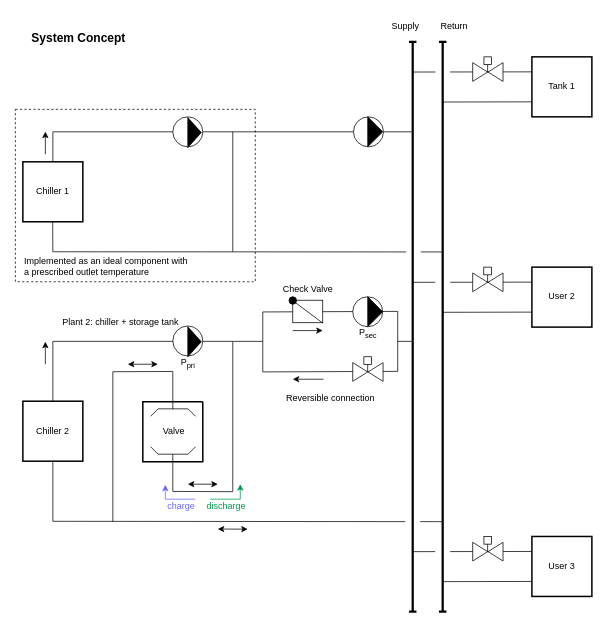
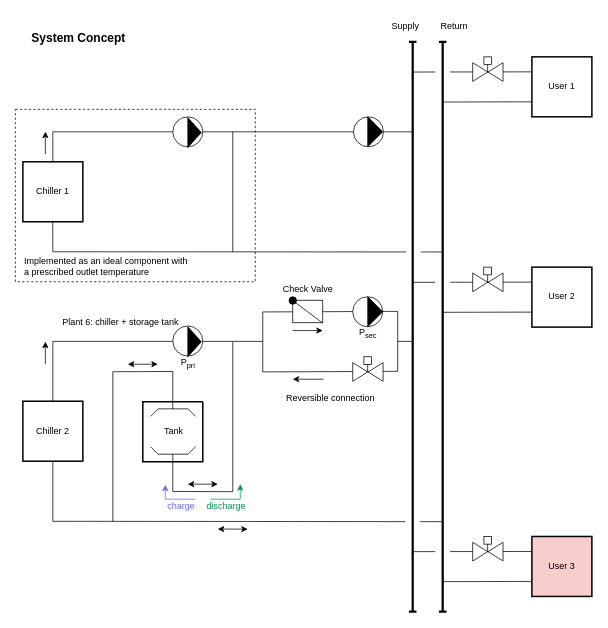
(562, 87) -> (562, 87)
(121, 322) -> (121, 322)
(174, 431) -> (174, 431)
(562, 566) -> (562, 566)
